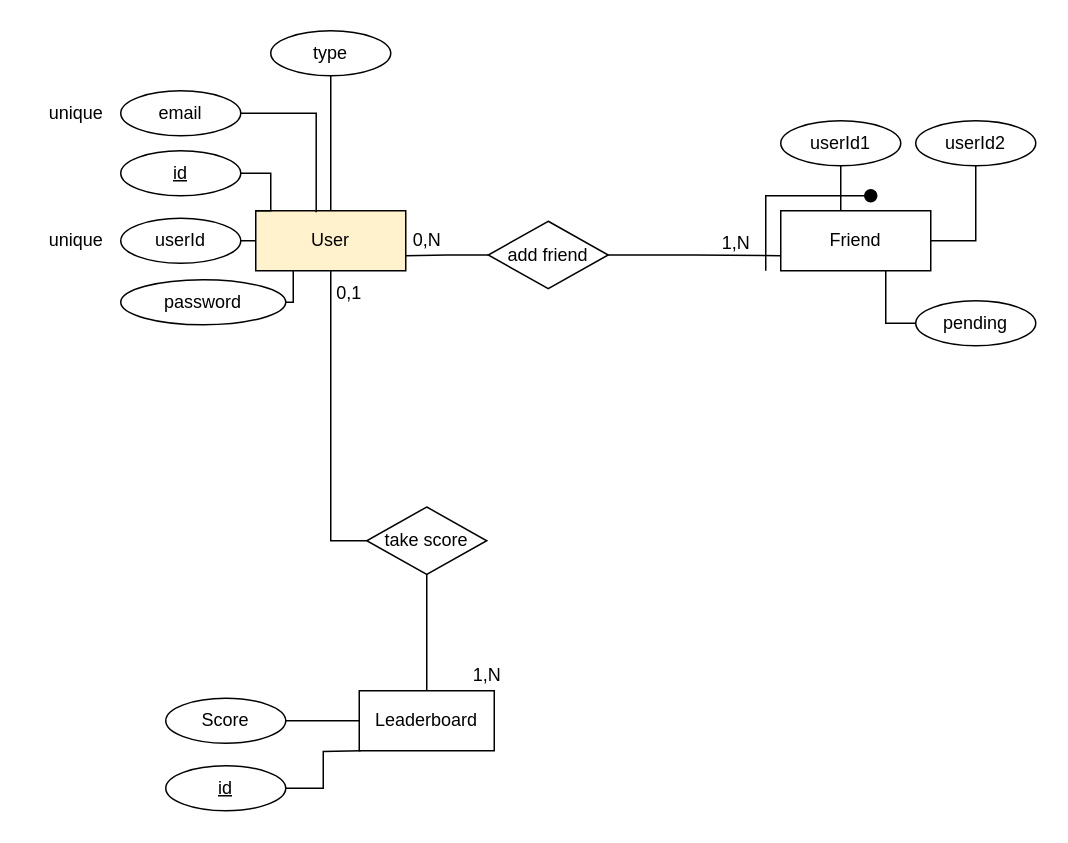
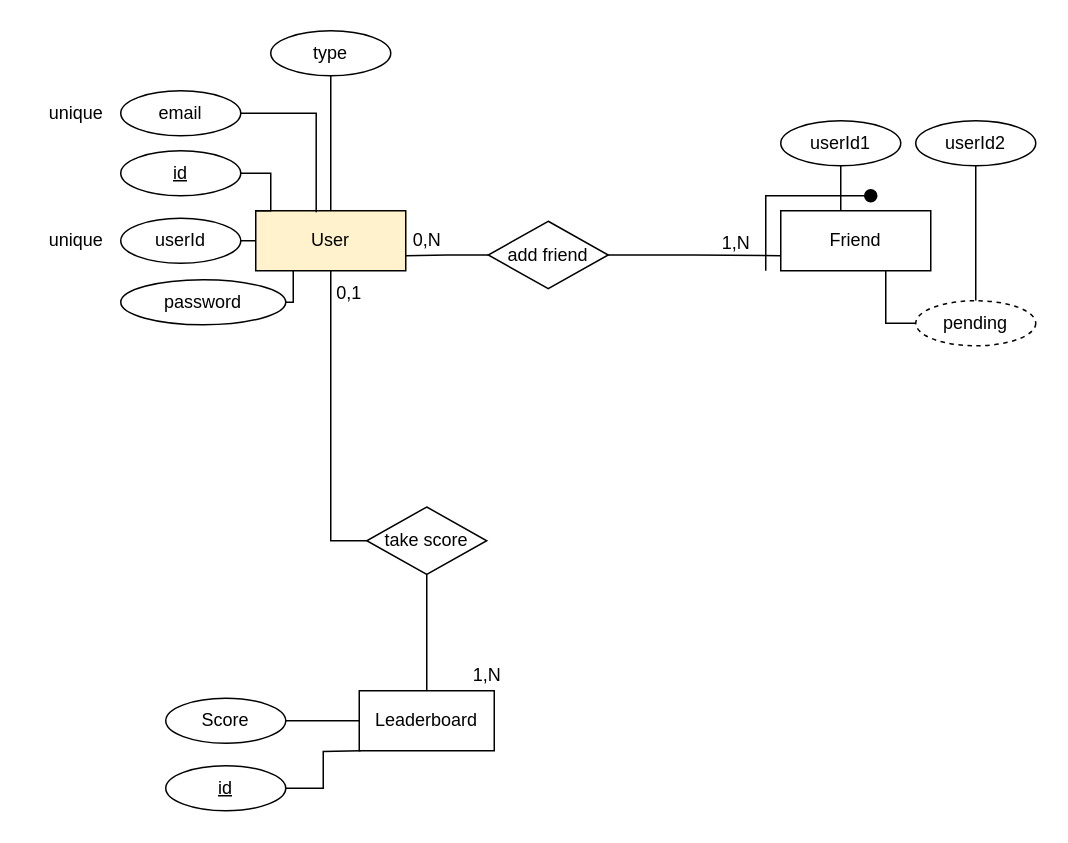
(955, 241) -> (976, 269)
(976, 323) -> (976, 323)
